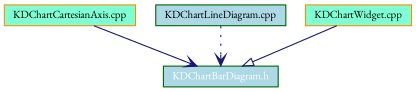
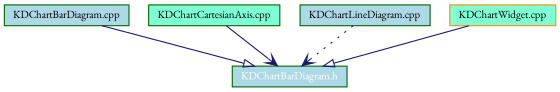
none -> (67, 15)
(70, 15) -> (214, 15)
